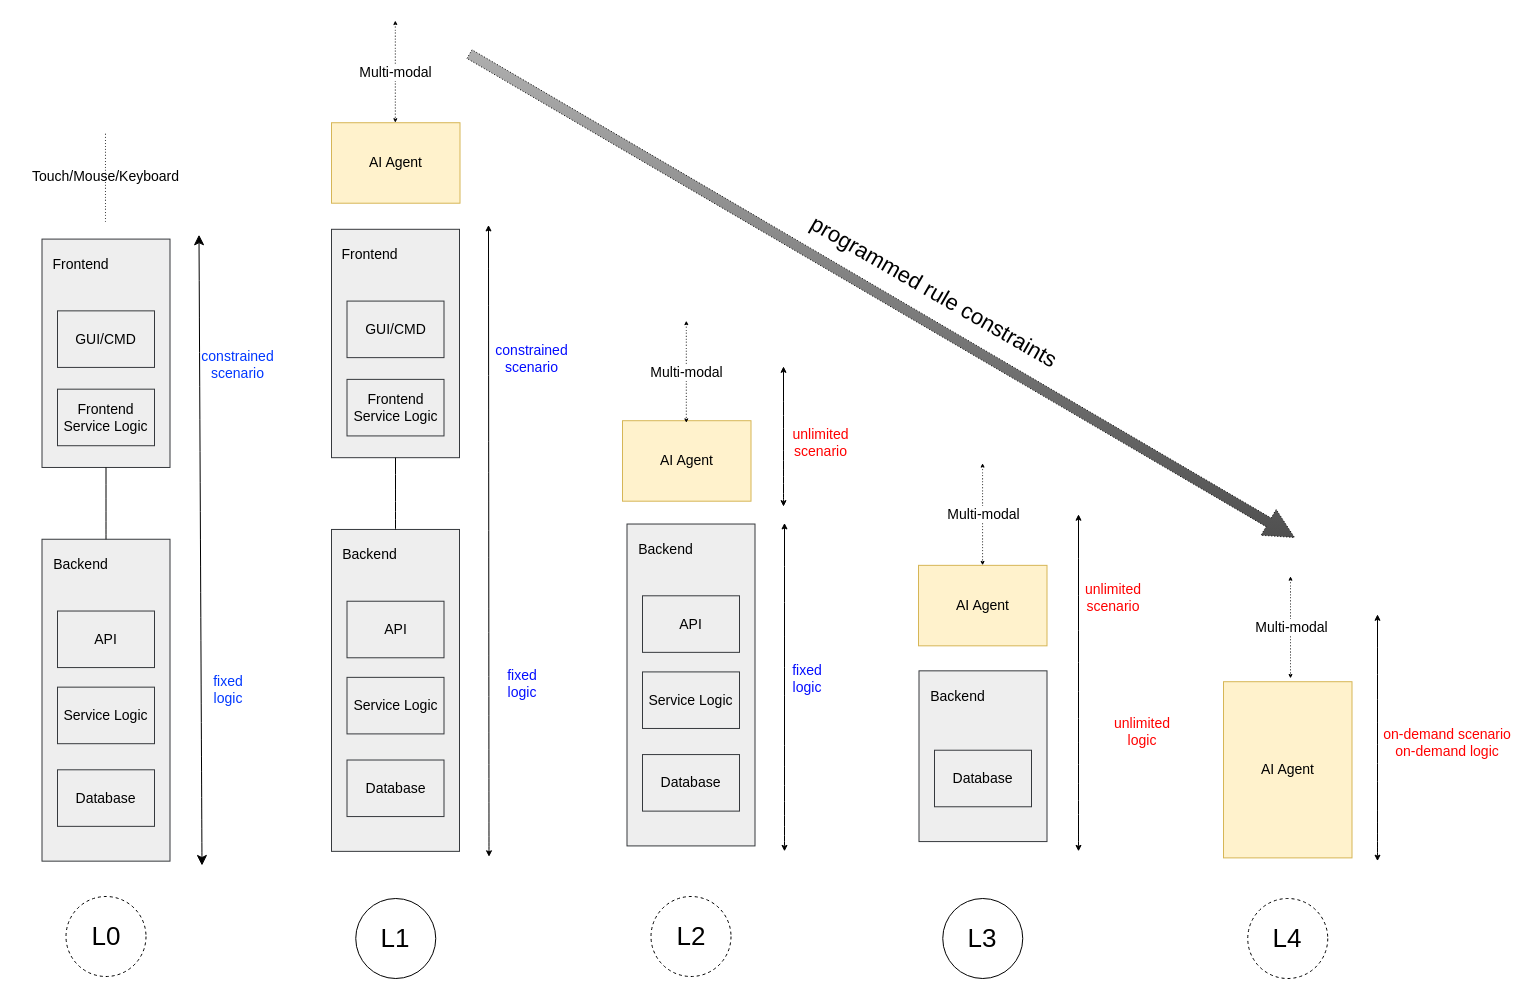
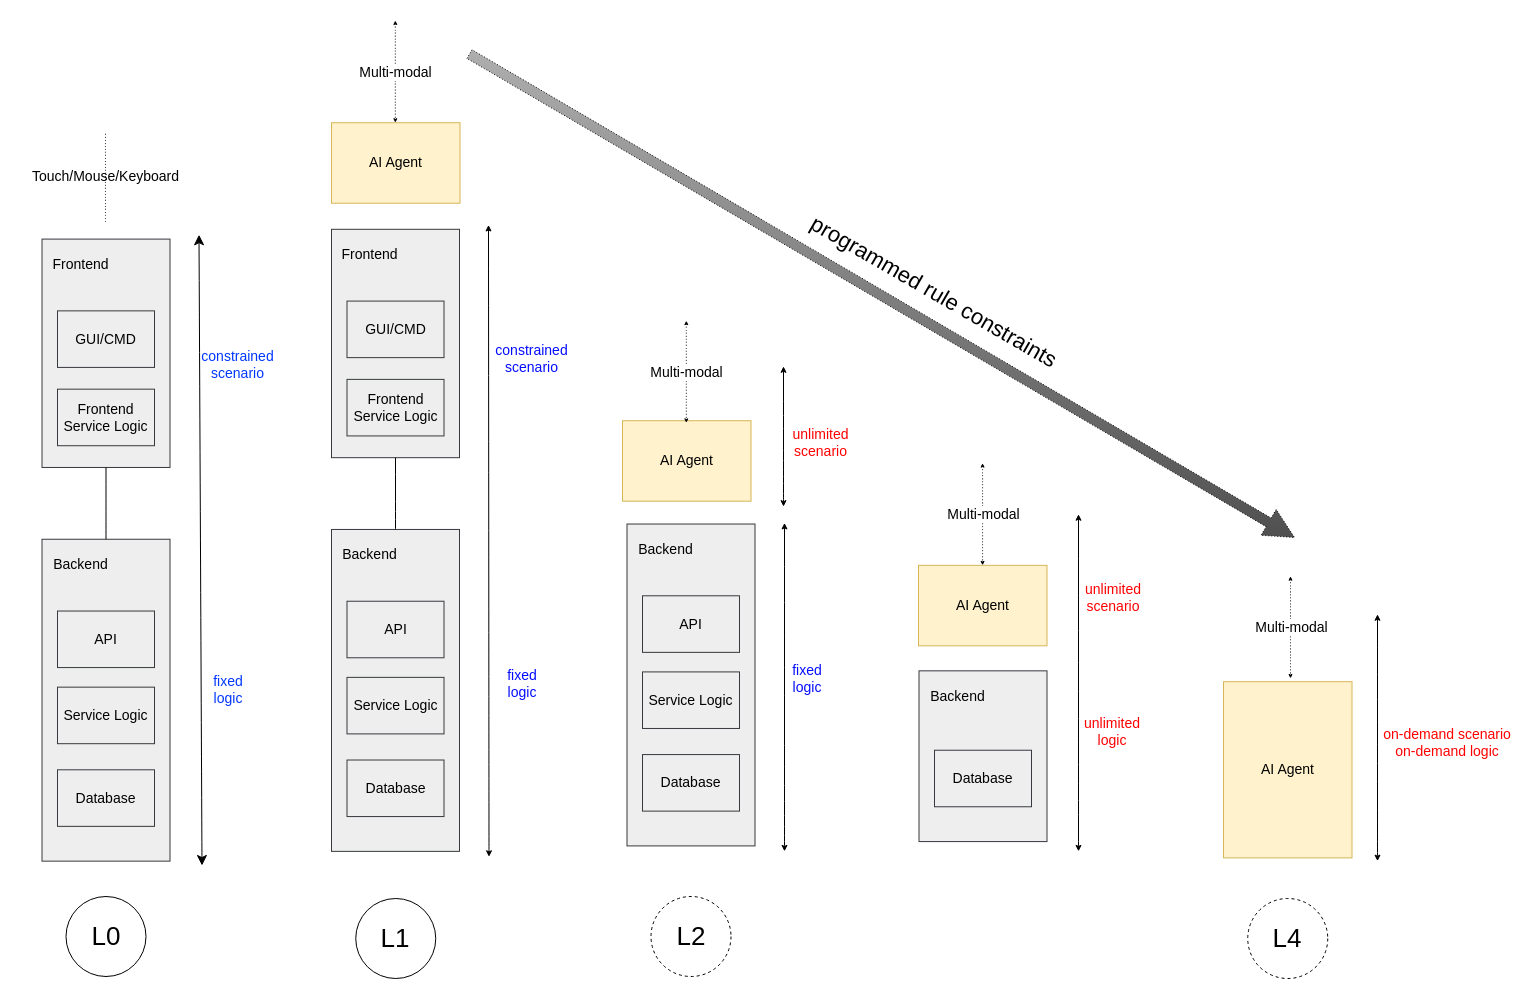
(1142, 731) -> (1112, 731)
(106, 937) -> (106, 937)
(983, 939) -> none
